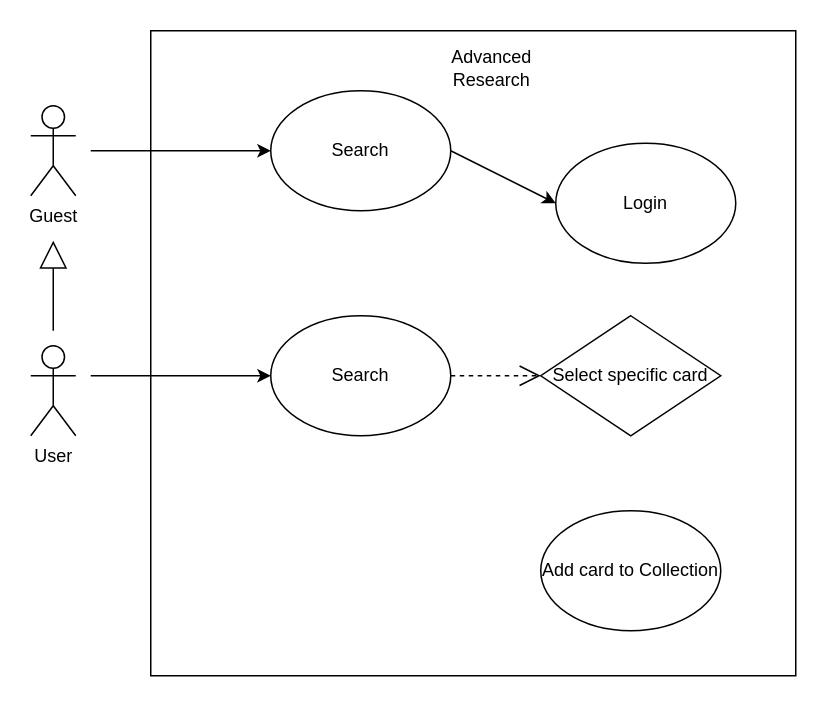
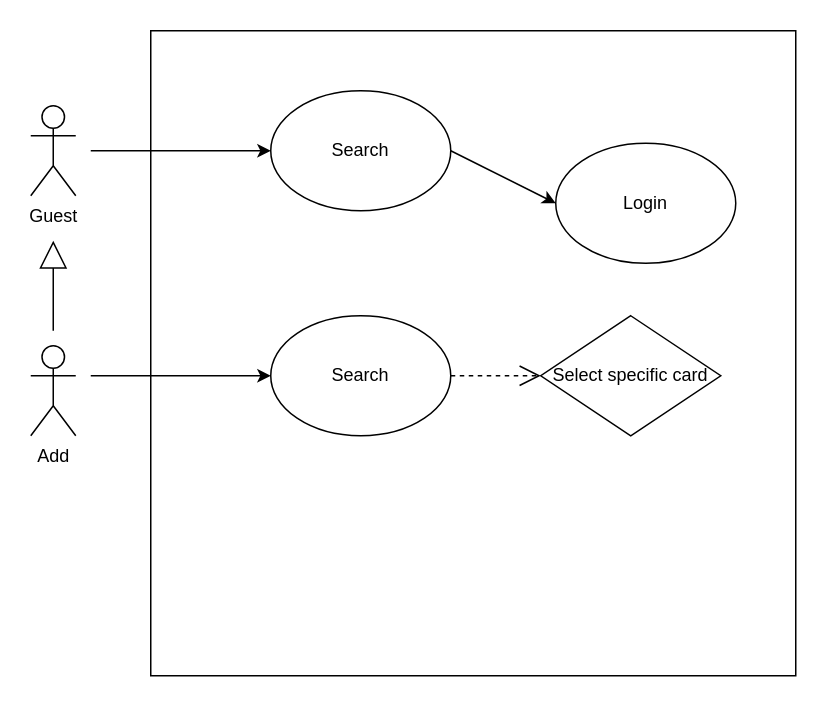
(492, 68) -> none
(54, 457) -> (54, 457)
(631, 571) -> none
